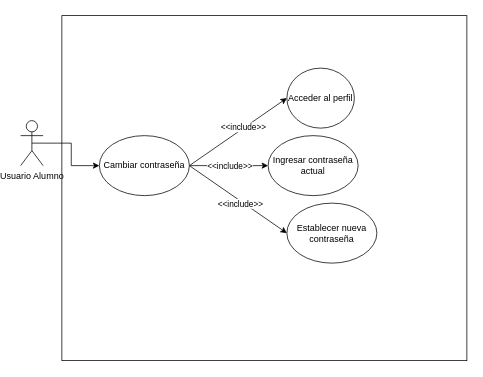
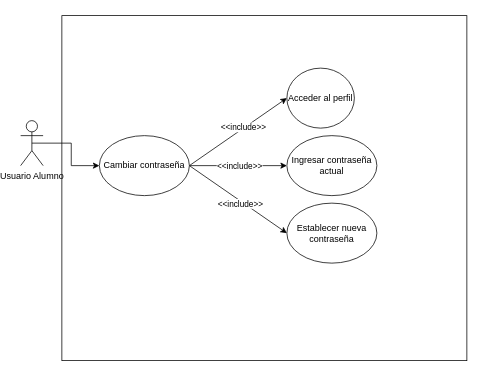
(313, 165) -> (332, 165)
